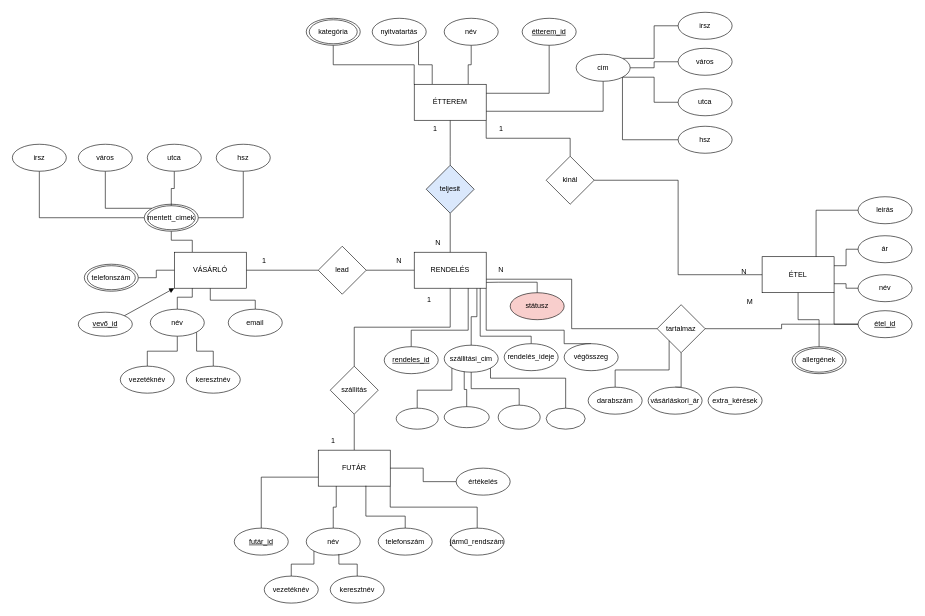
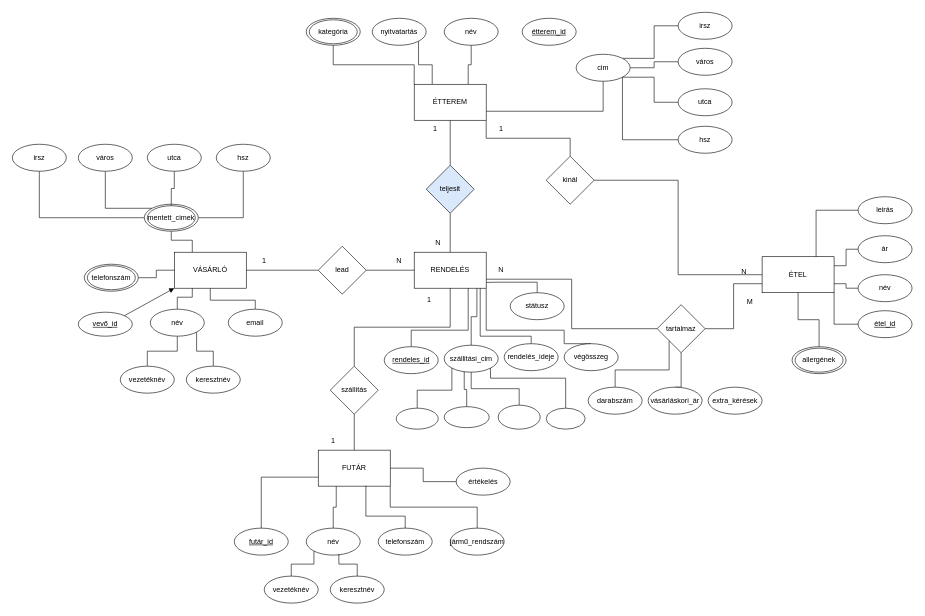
(541, 93) -> none
(537, 306) -> (537, 306)
(782, 327) -> (734, 294)
